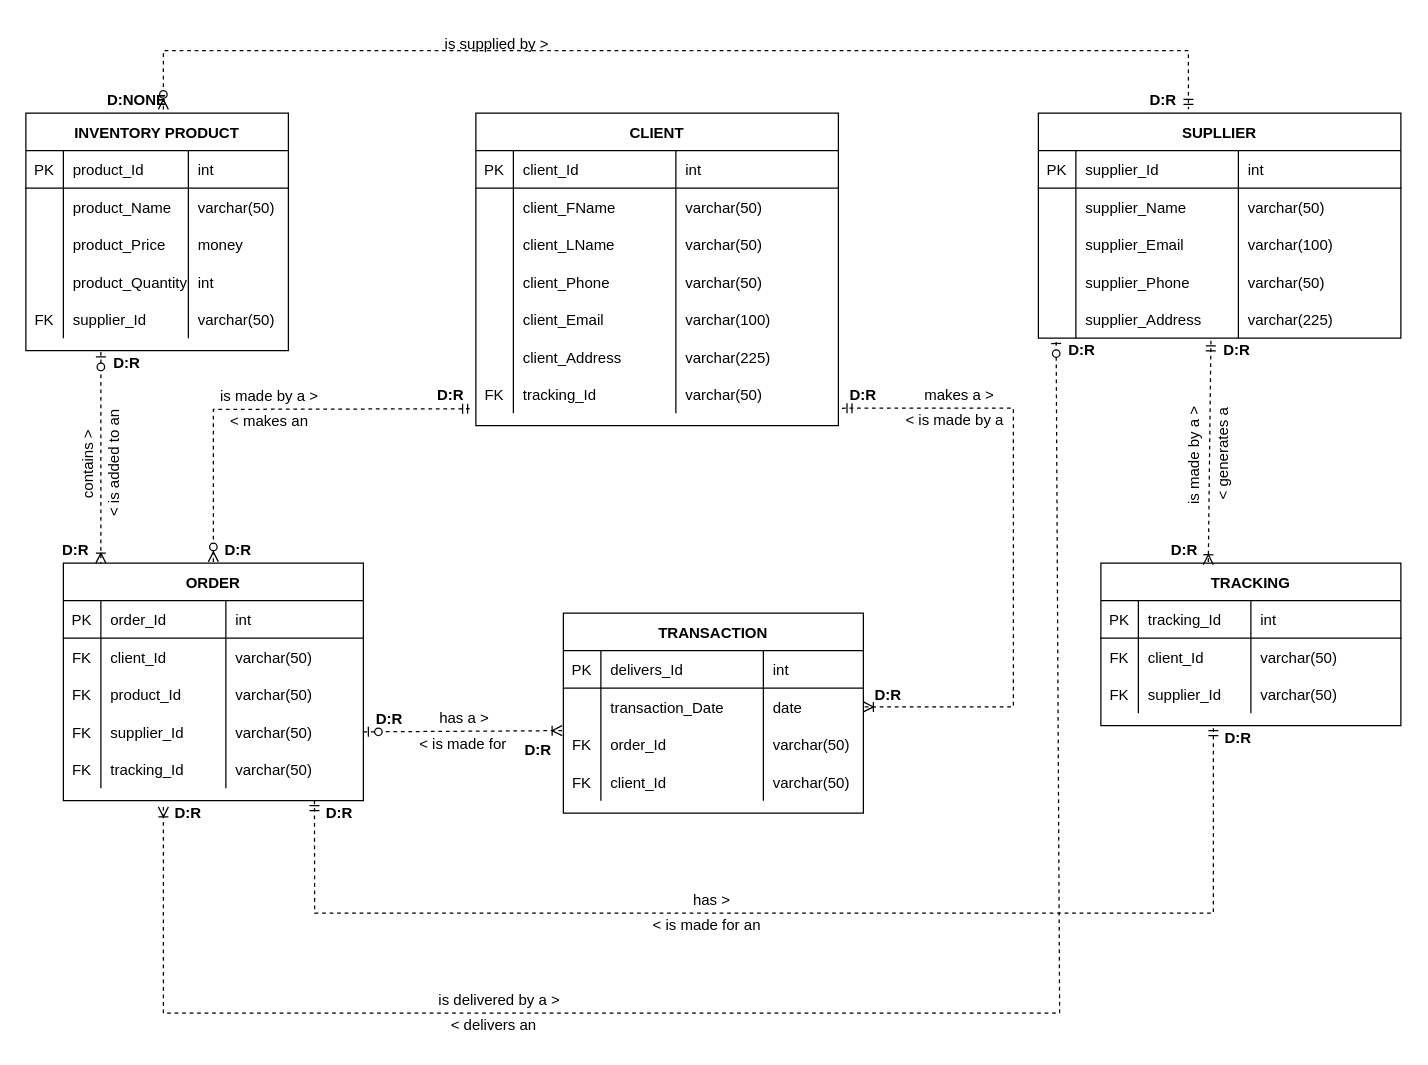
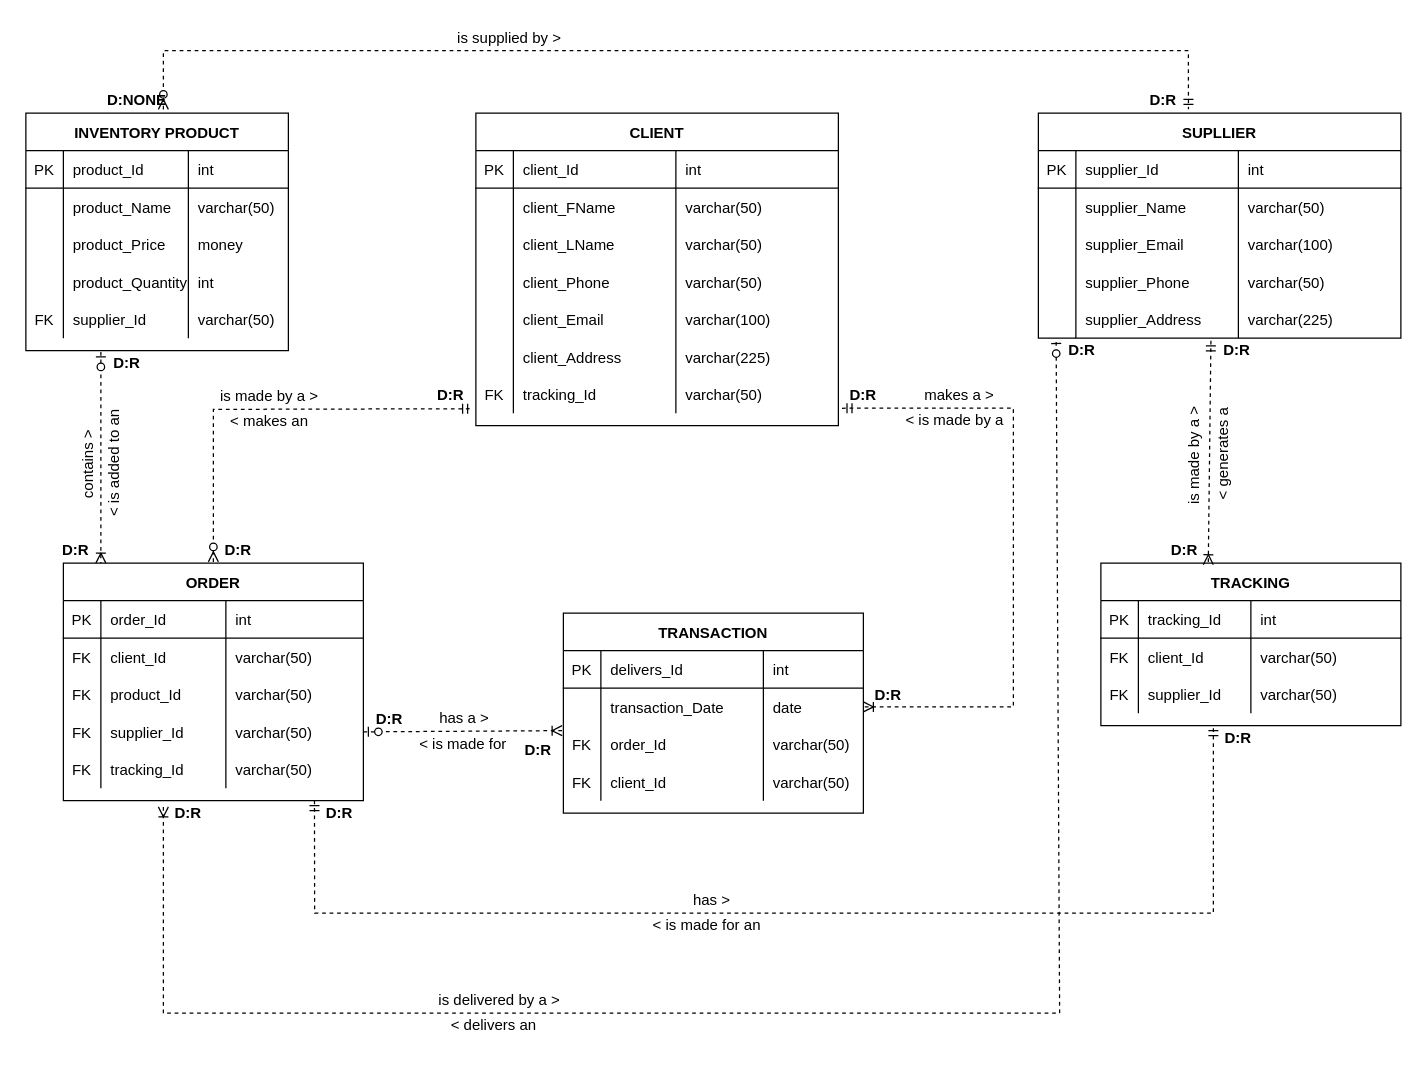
(497, 44) -> (509, 38)
